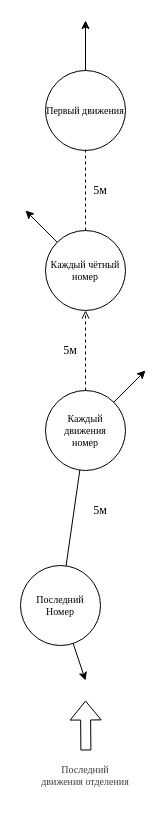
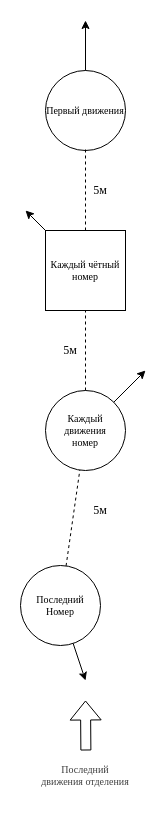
(86, 271) -> (86, 271)
(86, 316) -> (86, 316)
(73, 517) -> (73, 517)
